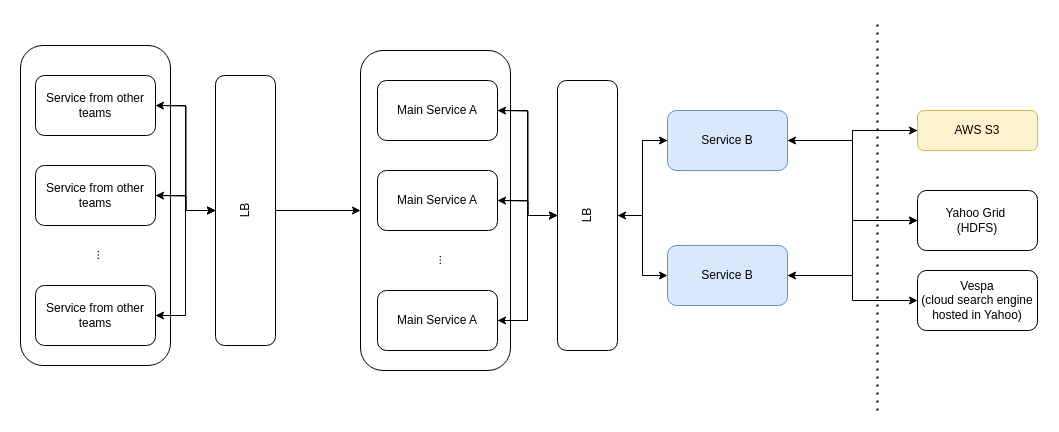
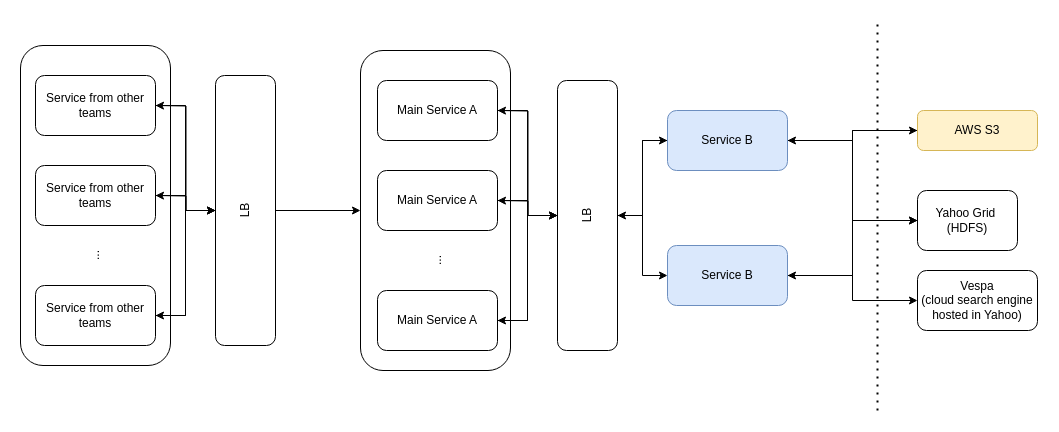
(978, 221) -> (968, 221)
